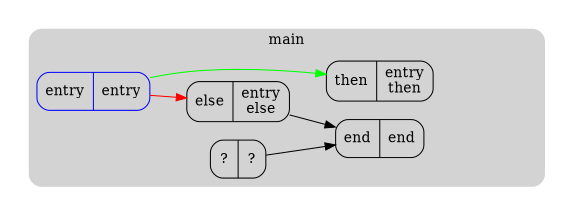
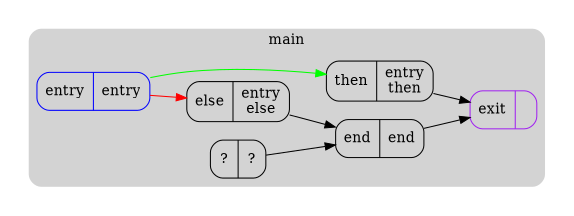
none -> (503, 110)
